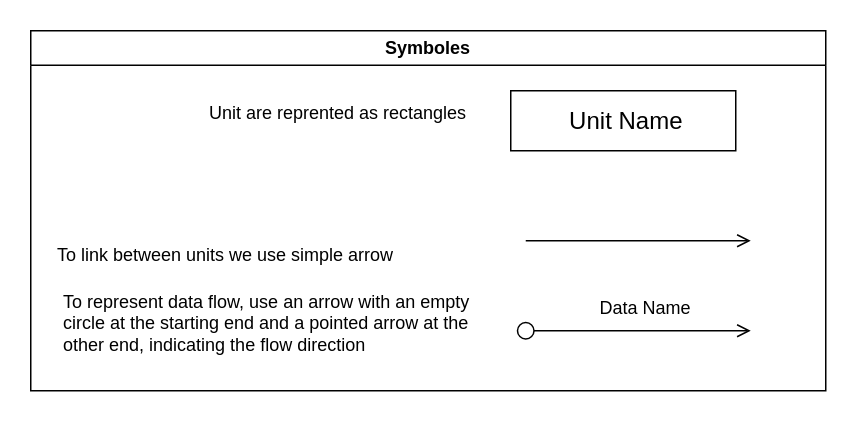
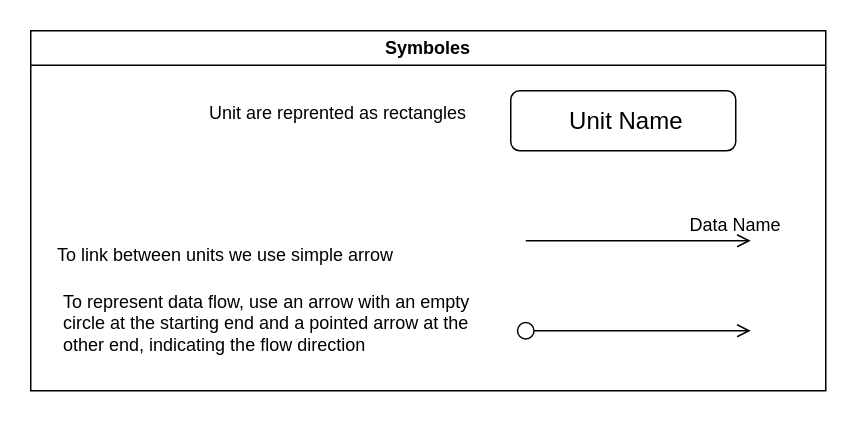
(623, 121) -> (623, 121)
(646, 308) -> (736, 226)
